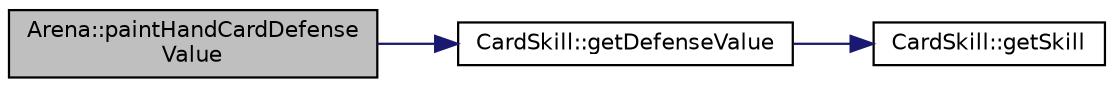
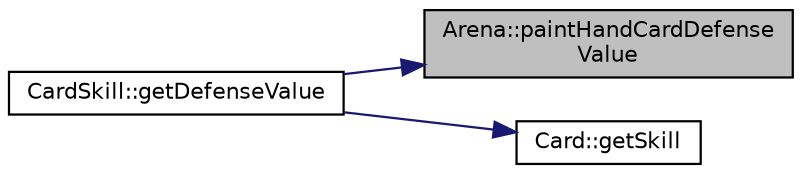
(406, 44) -> (373, 71)
(989, 44) -> (609, 143)
